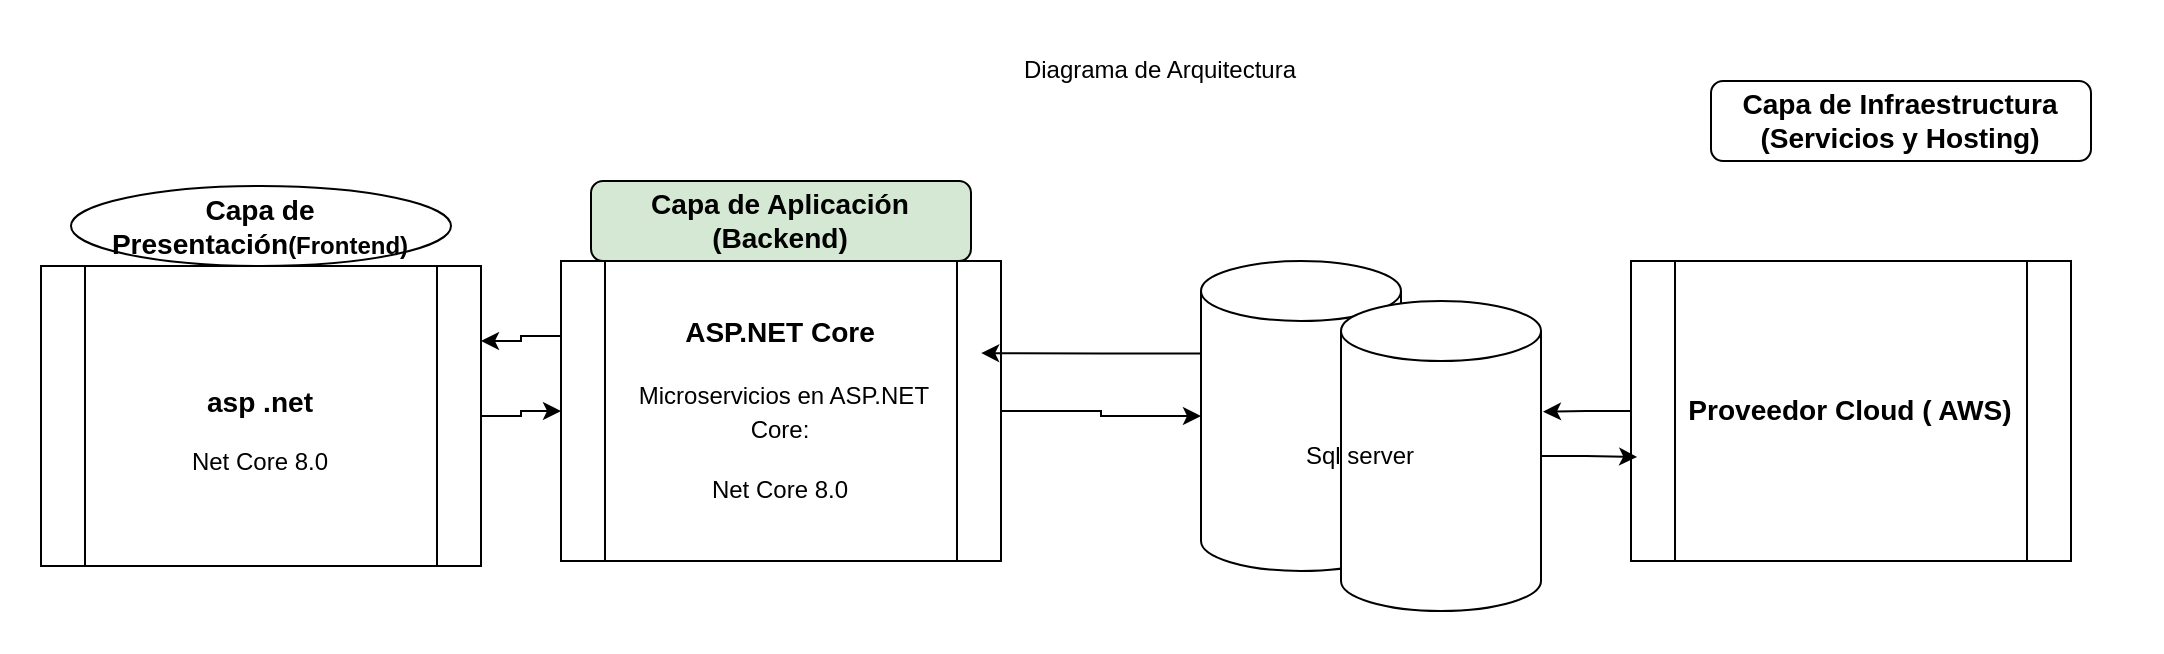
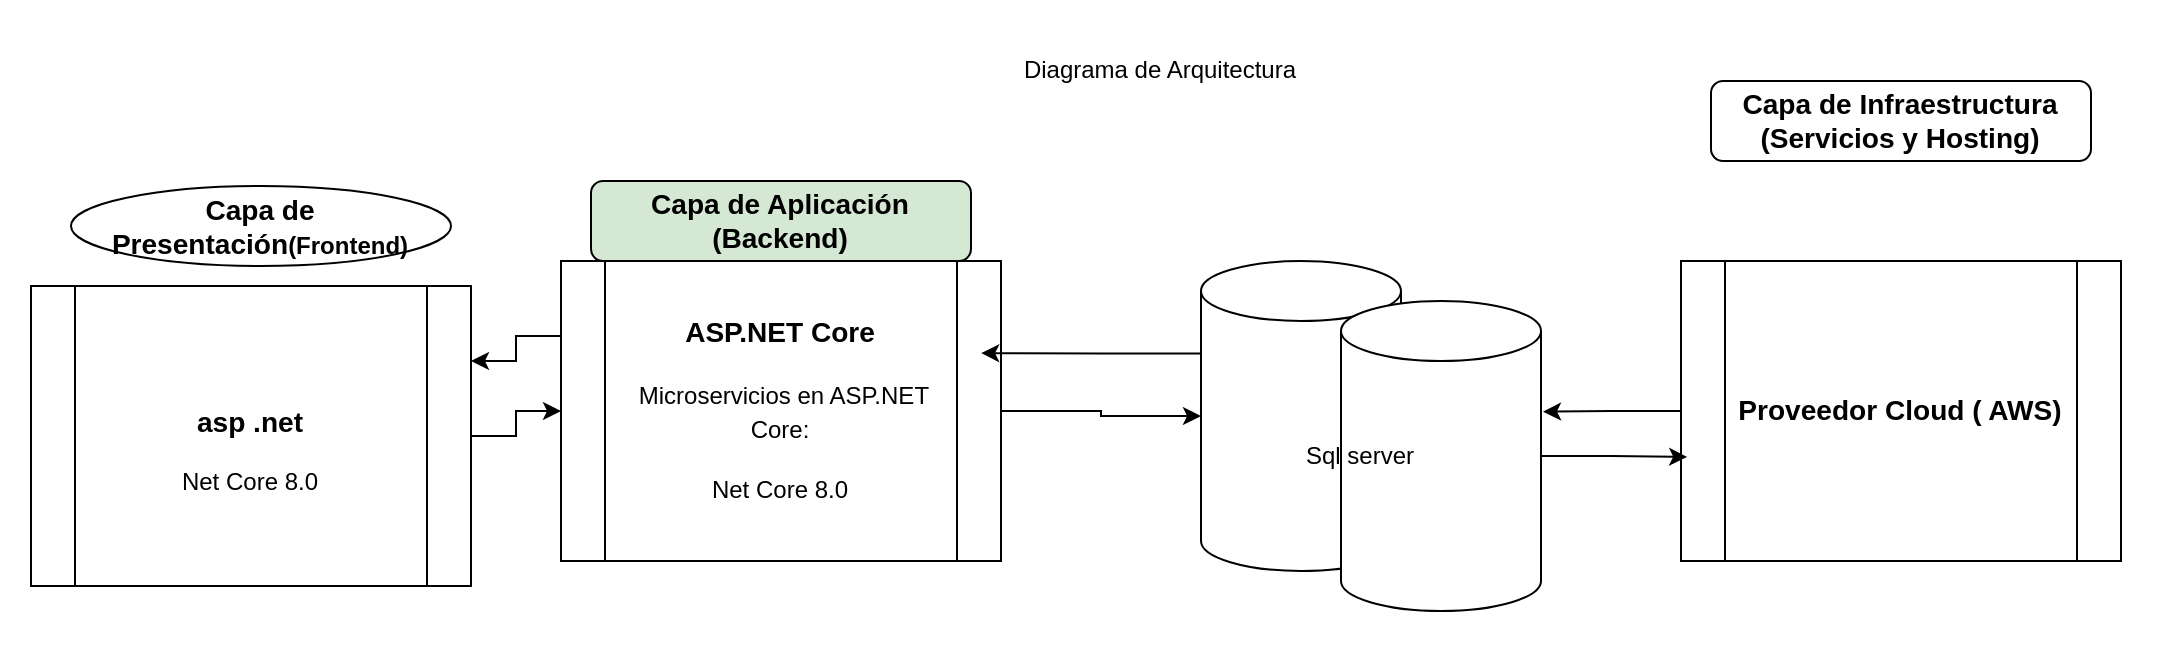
(1851, 411) -> (1901, 411)
(261, 416) -> (251, 436)
